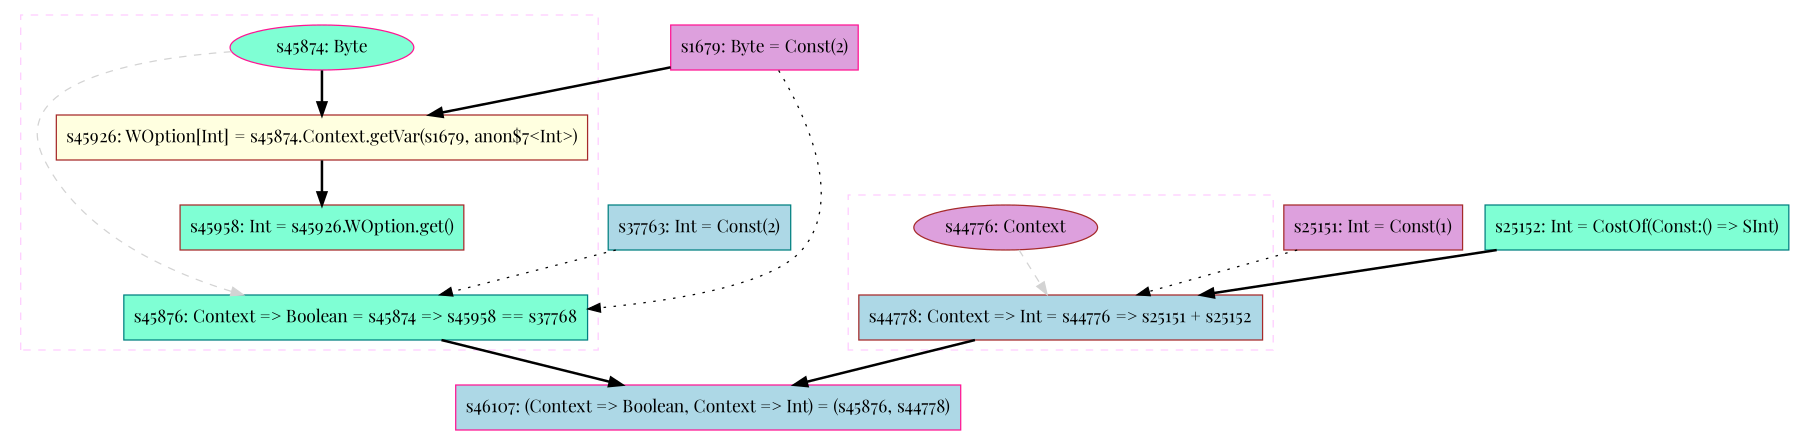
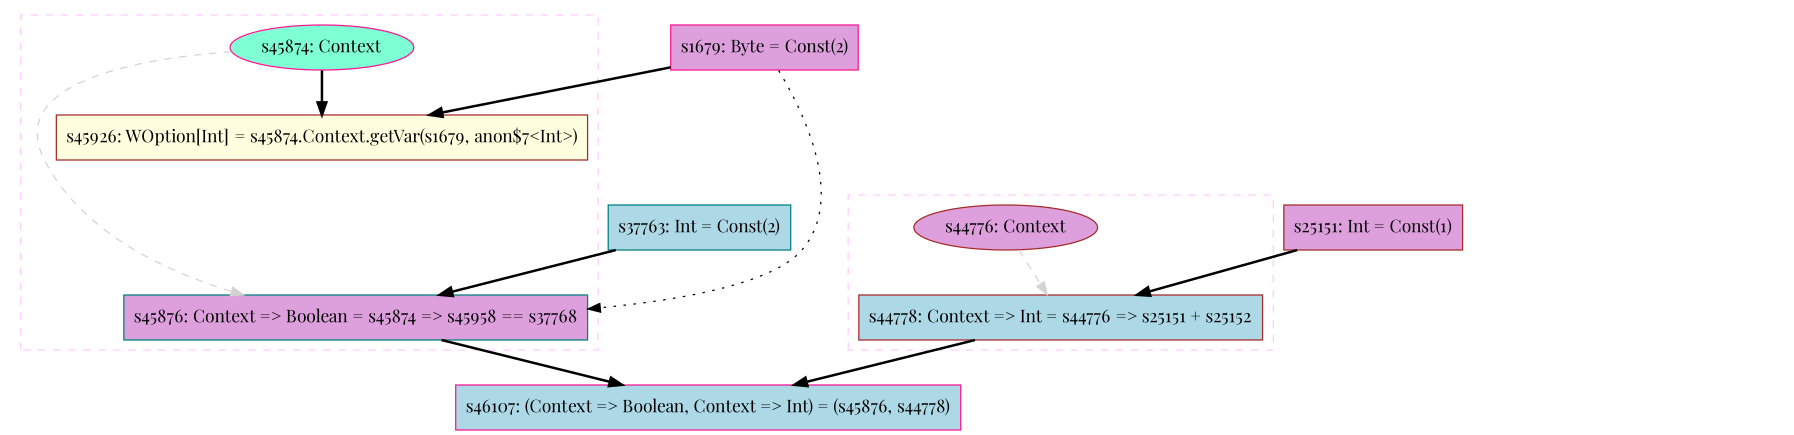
(322, 48) -> (322, 48)
(322, 228) -> none
(1637, 228) -> none
(534, 271) -> (534, 271)
(1223, 271) -> (1223, 271)
(356, 318) -> (356, 318)
